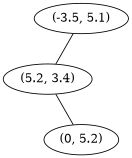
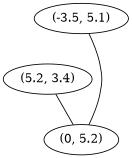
(64, 49) -> (102, 79)
